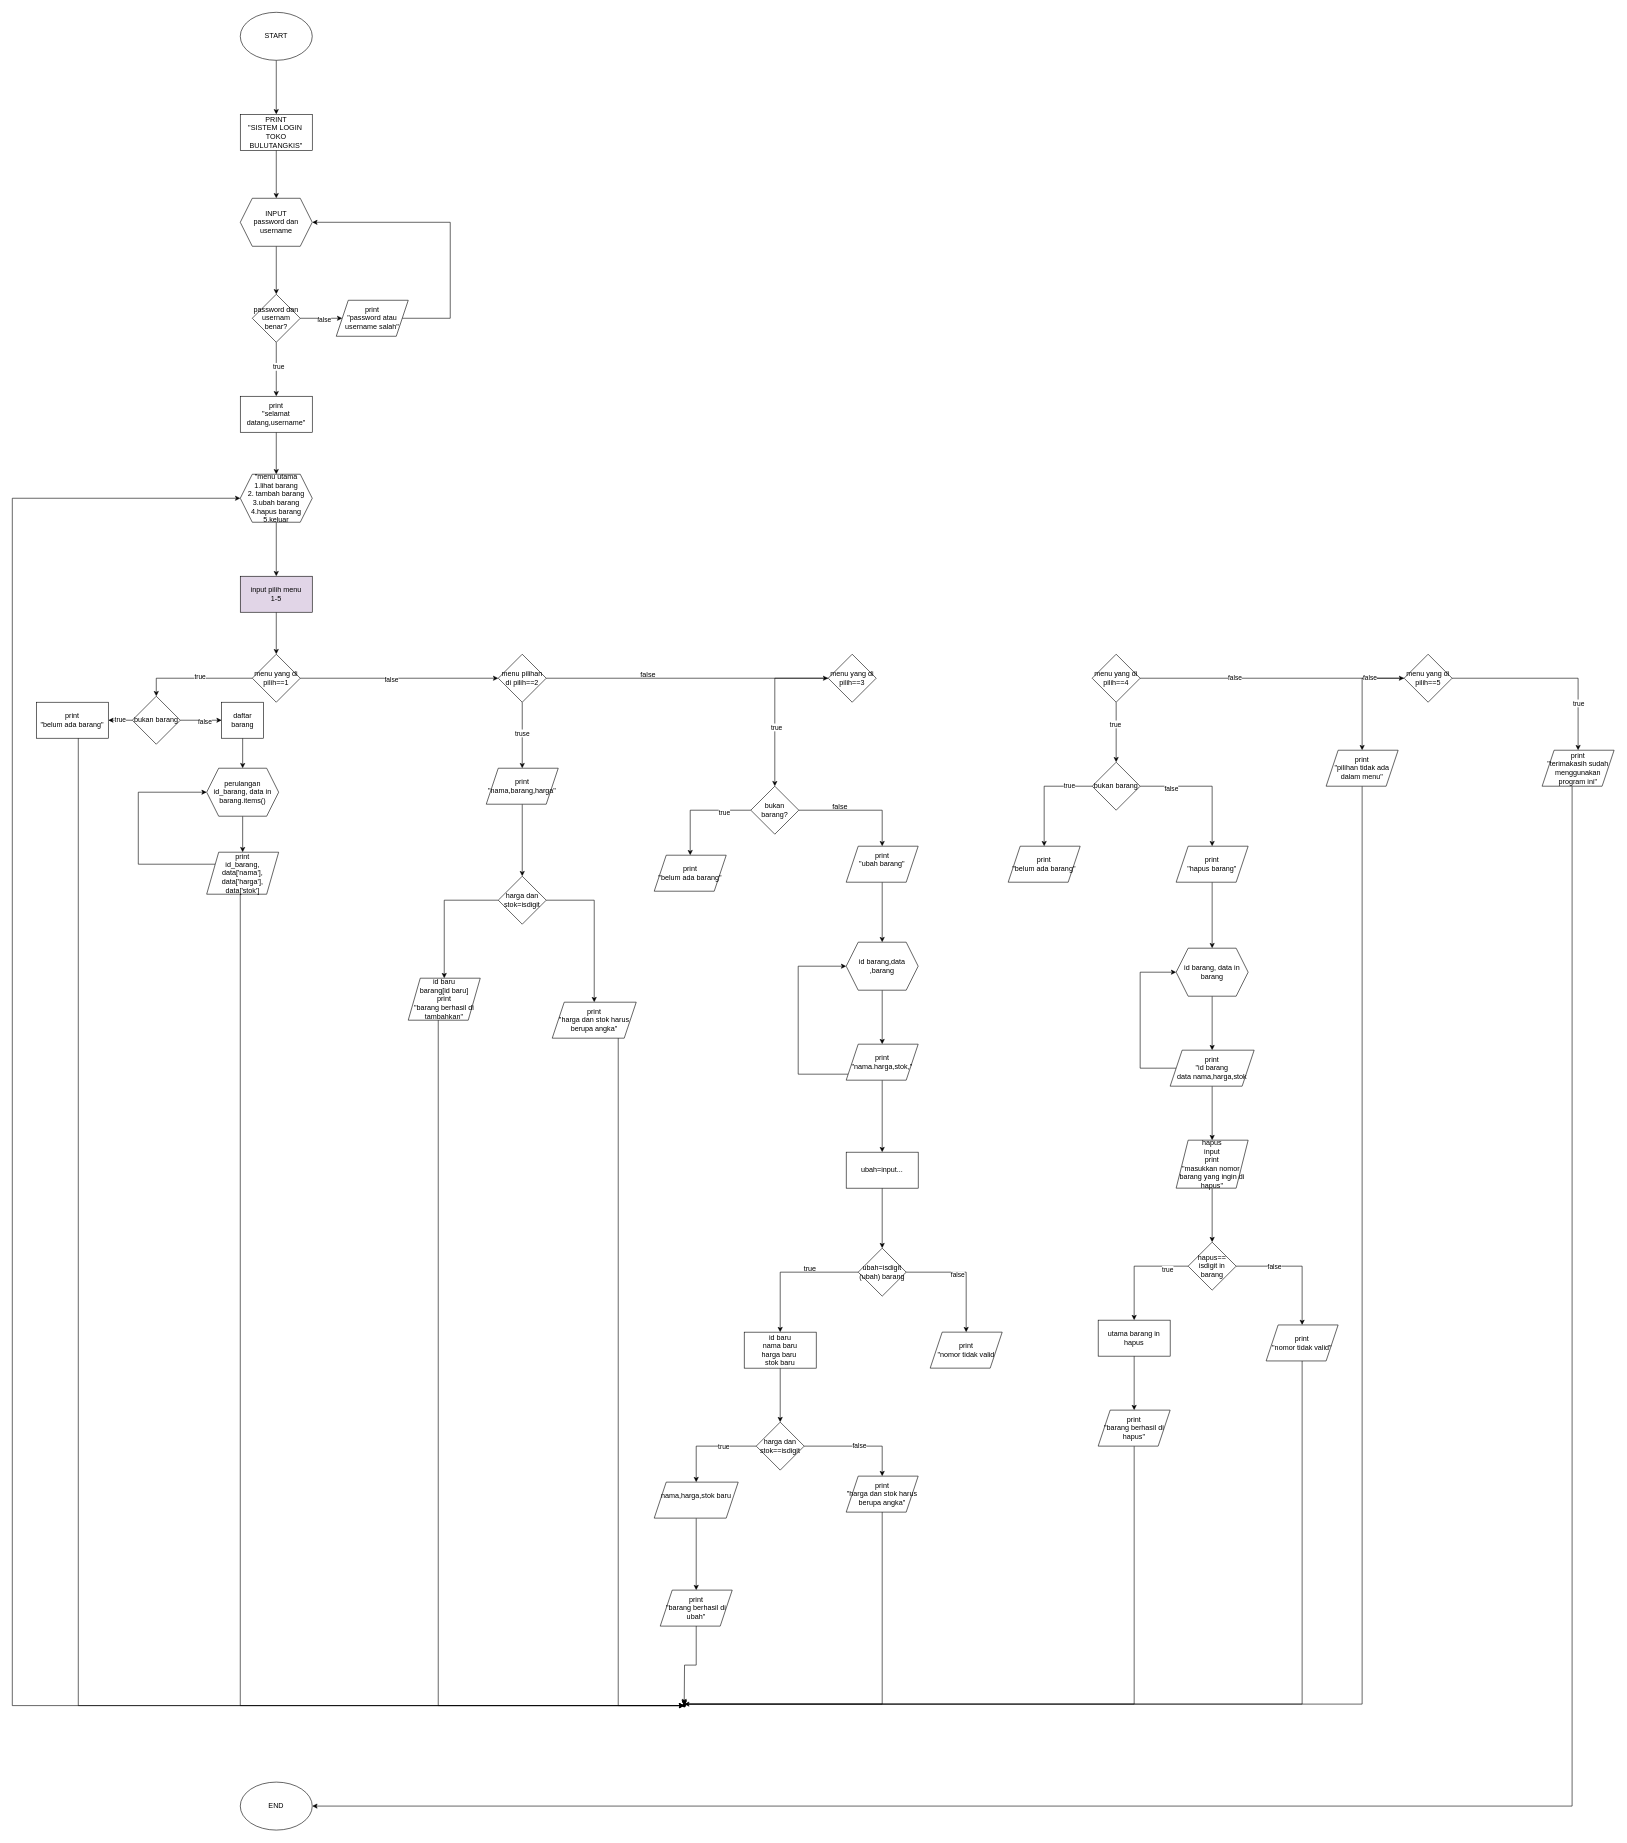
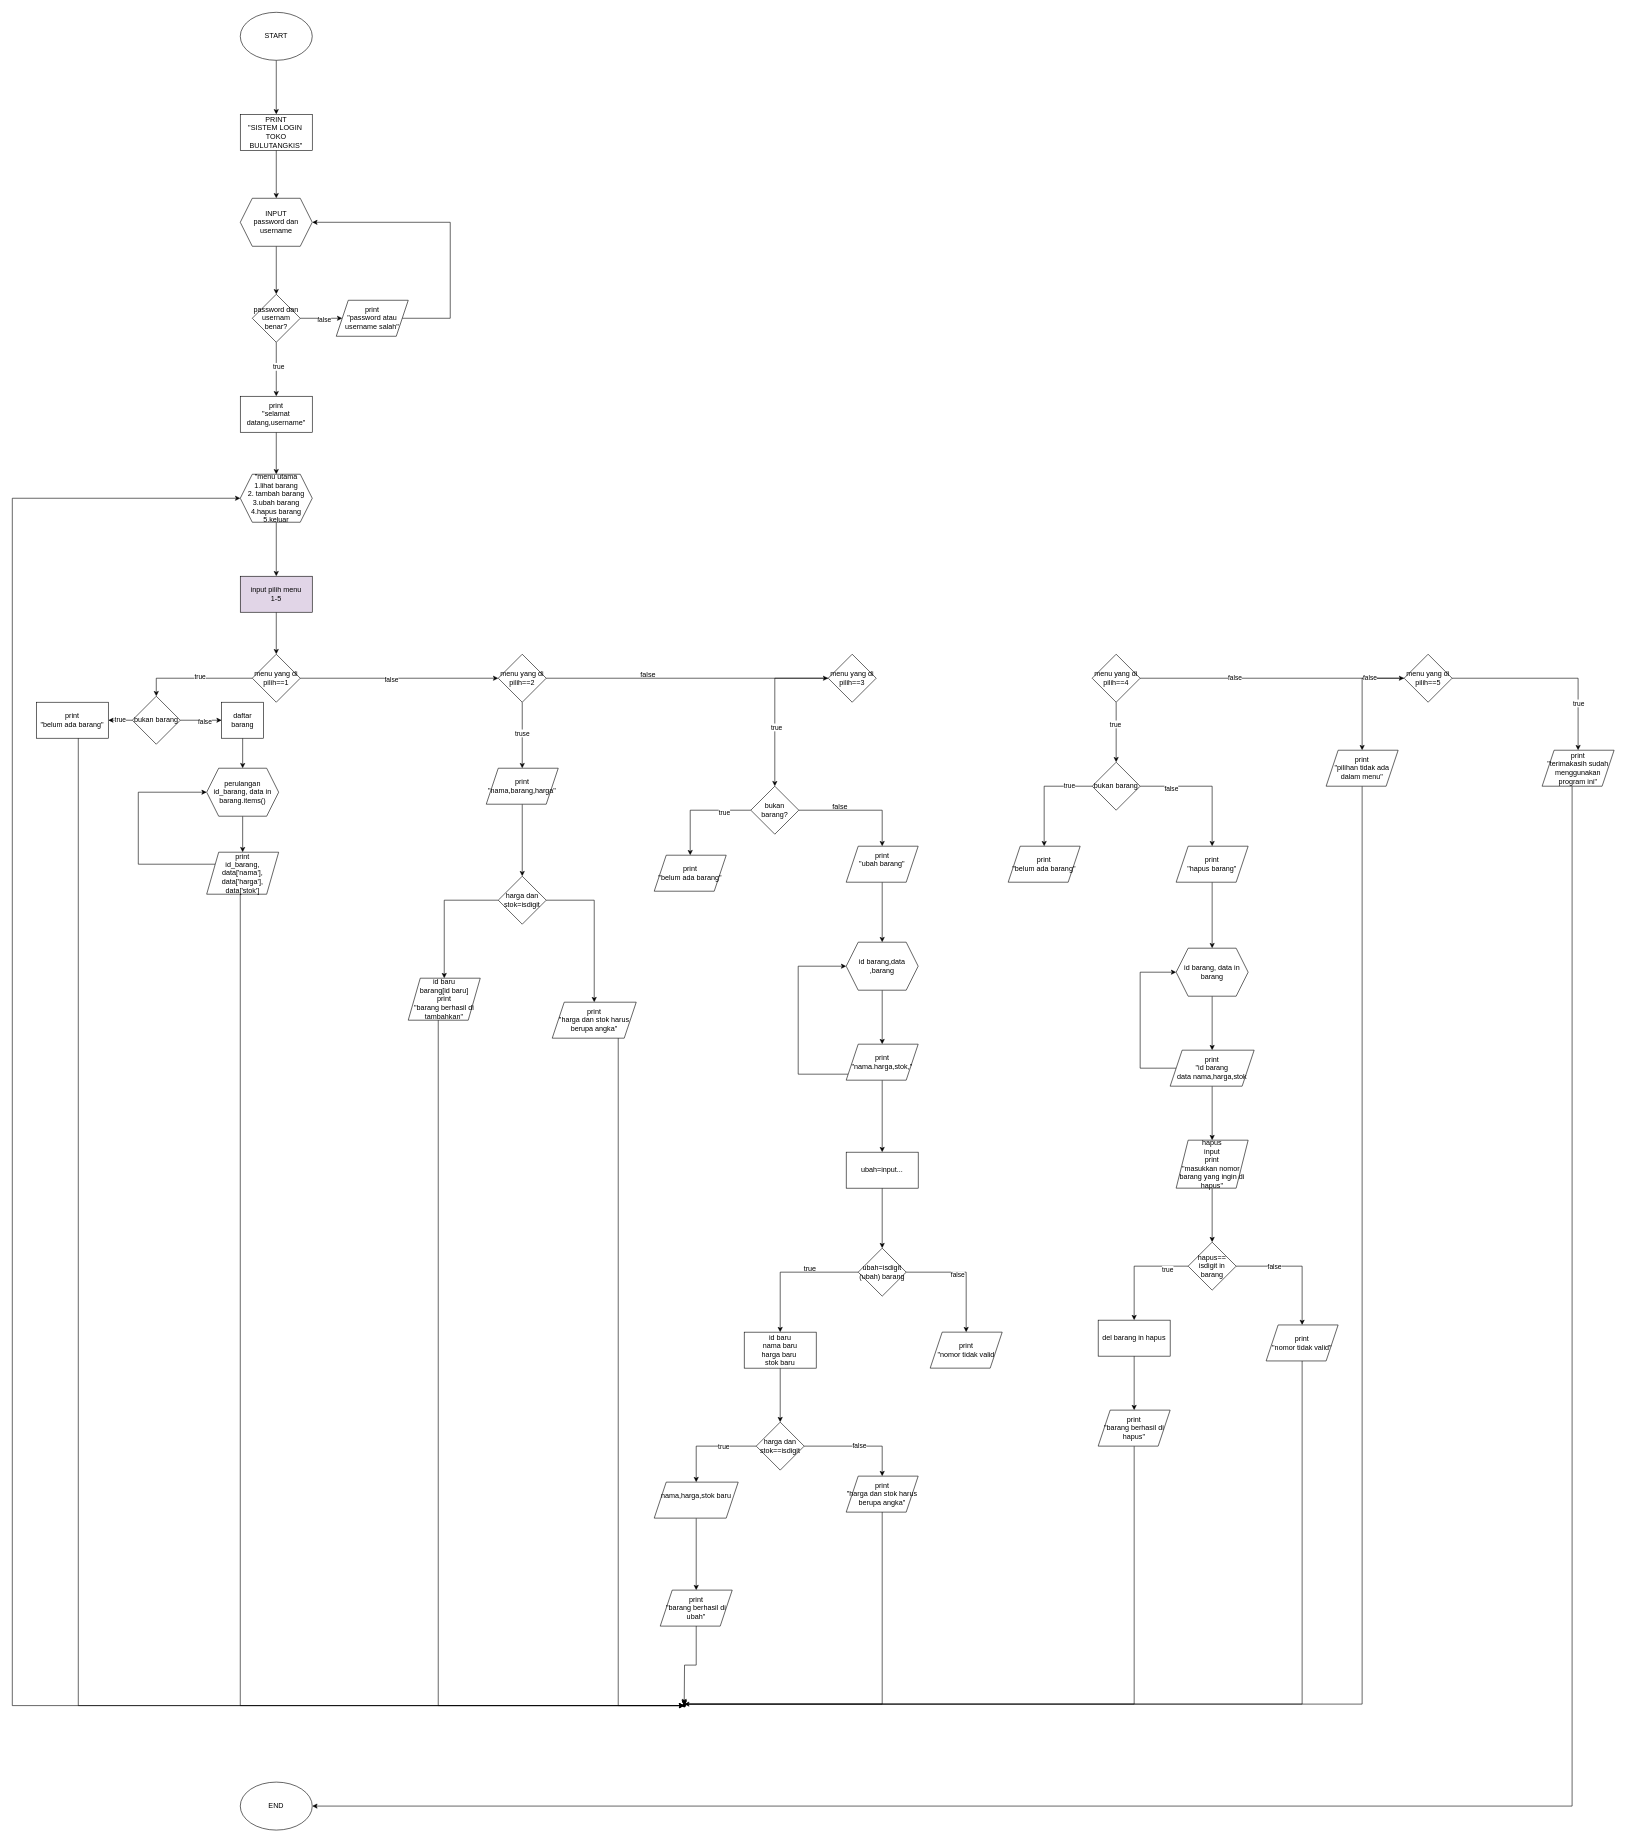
(522, 678) -> (522, 678)
(1134, 1338) -> (1134, 1338)
